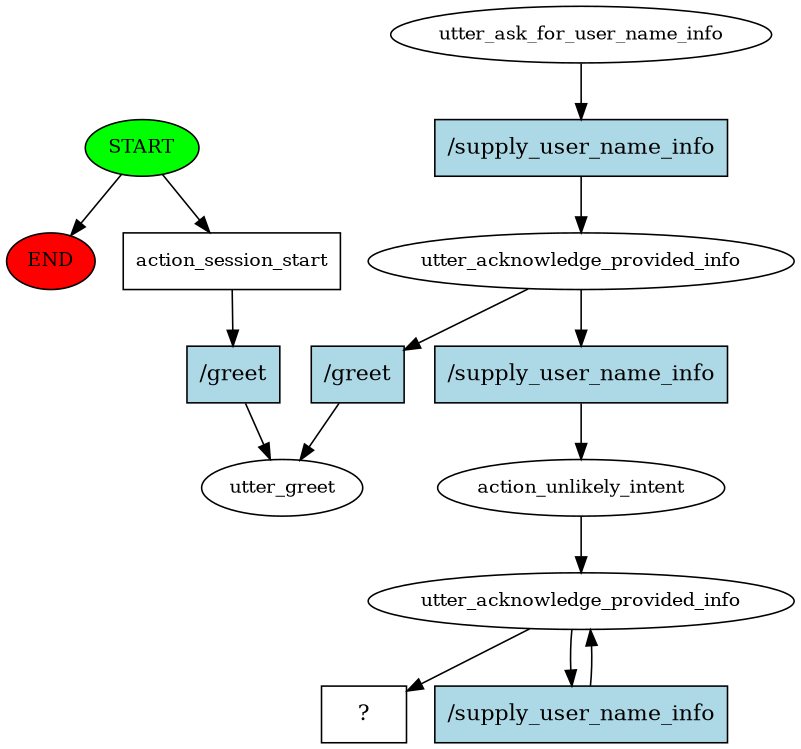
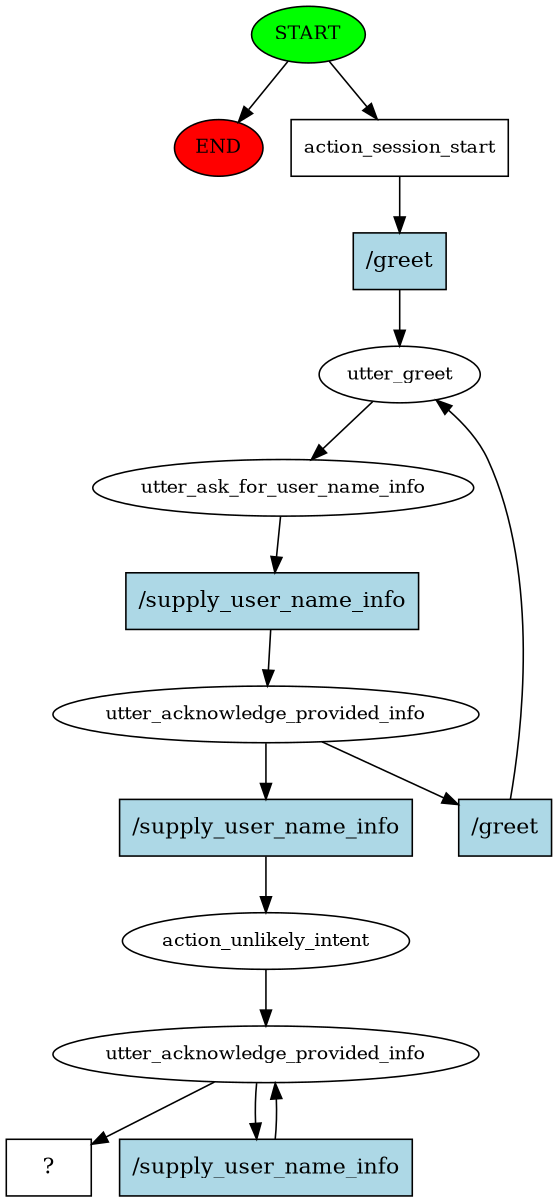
none -> (348, 425)
